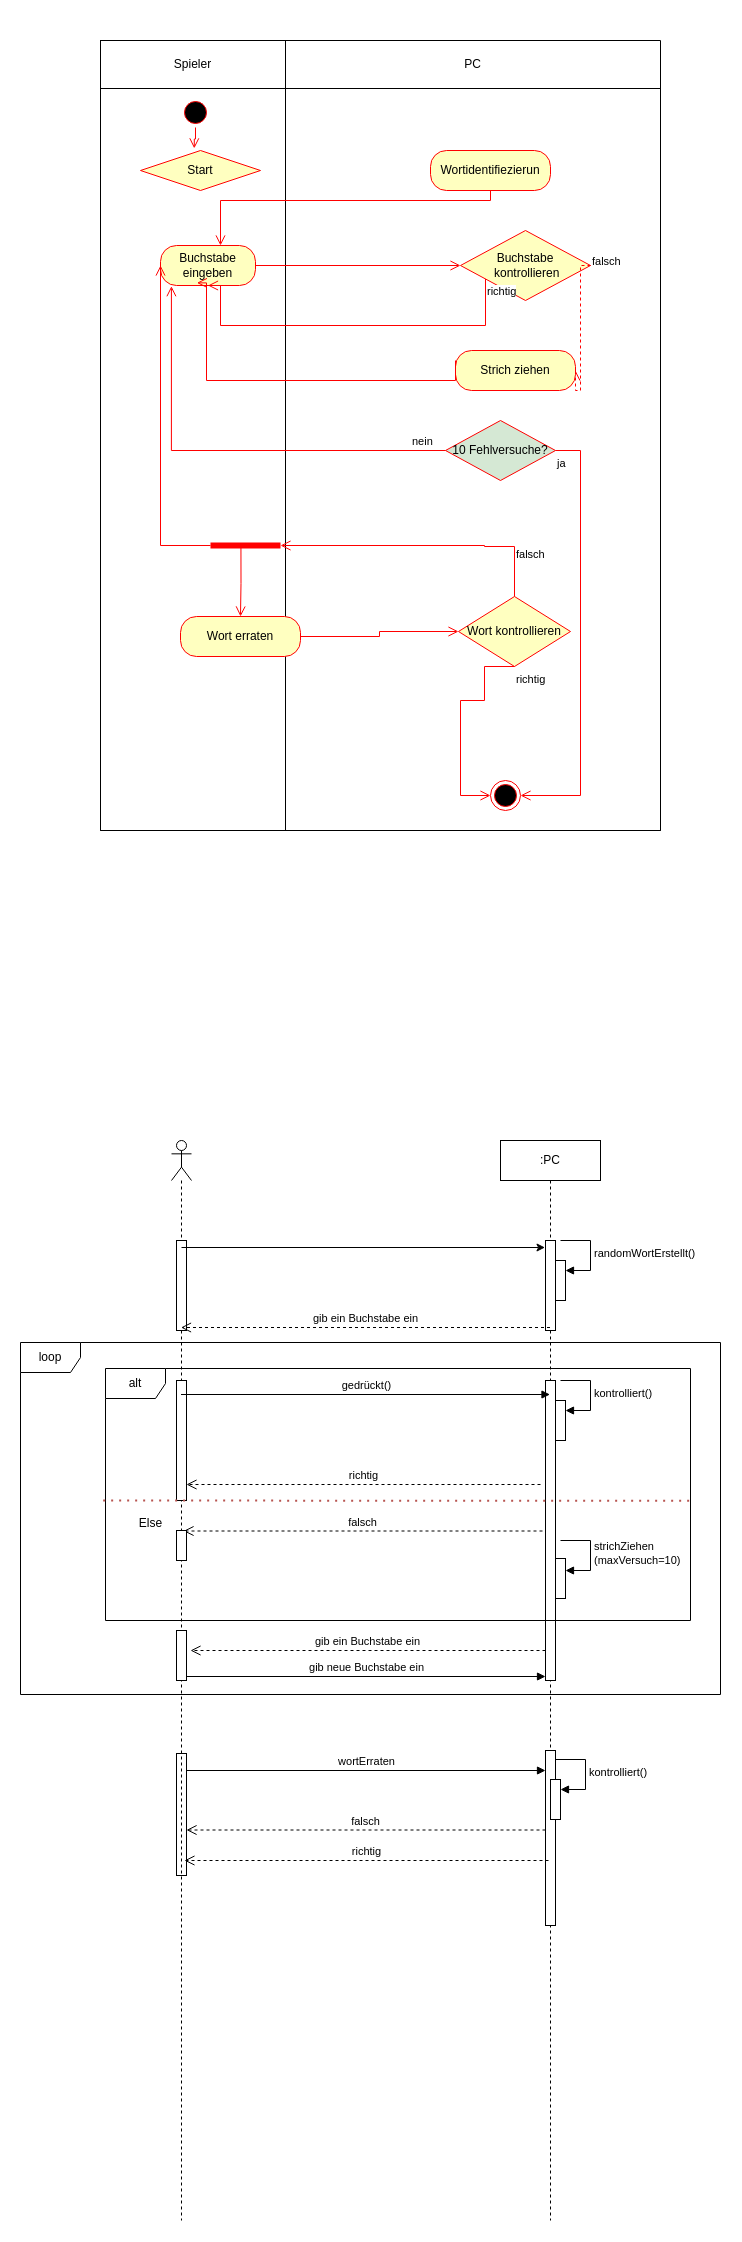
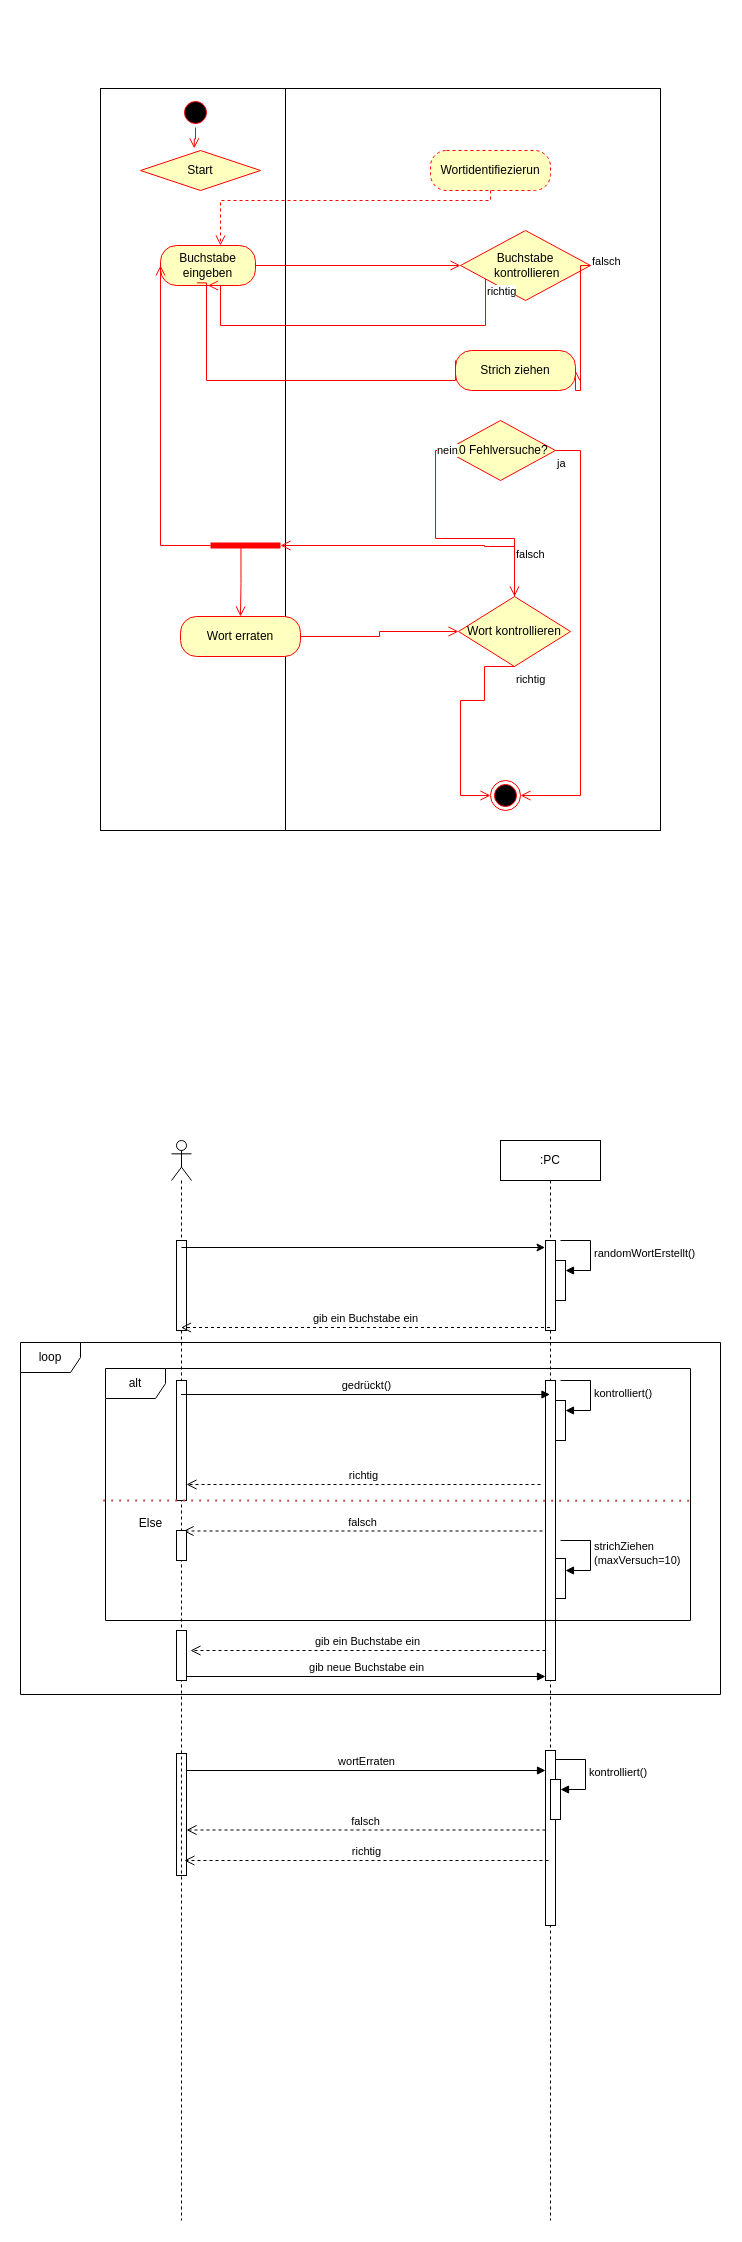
(193, 65) -> none
(473, 65) -> none
(491, 171) -> (491, 171)
(340, 201) -> (340, 201)
(207, 284) -> (203, 283)
(581, 333) -> (581, 333)
(227, 451) -> (436, 532)
(501, 451) -> (501, 451)
